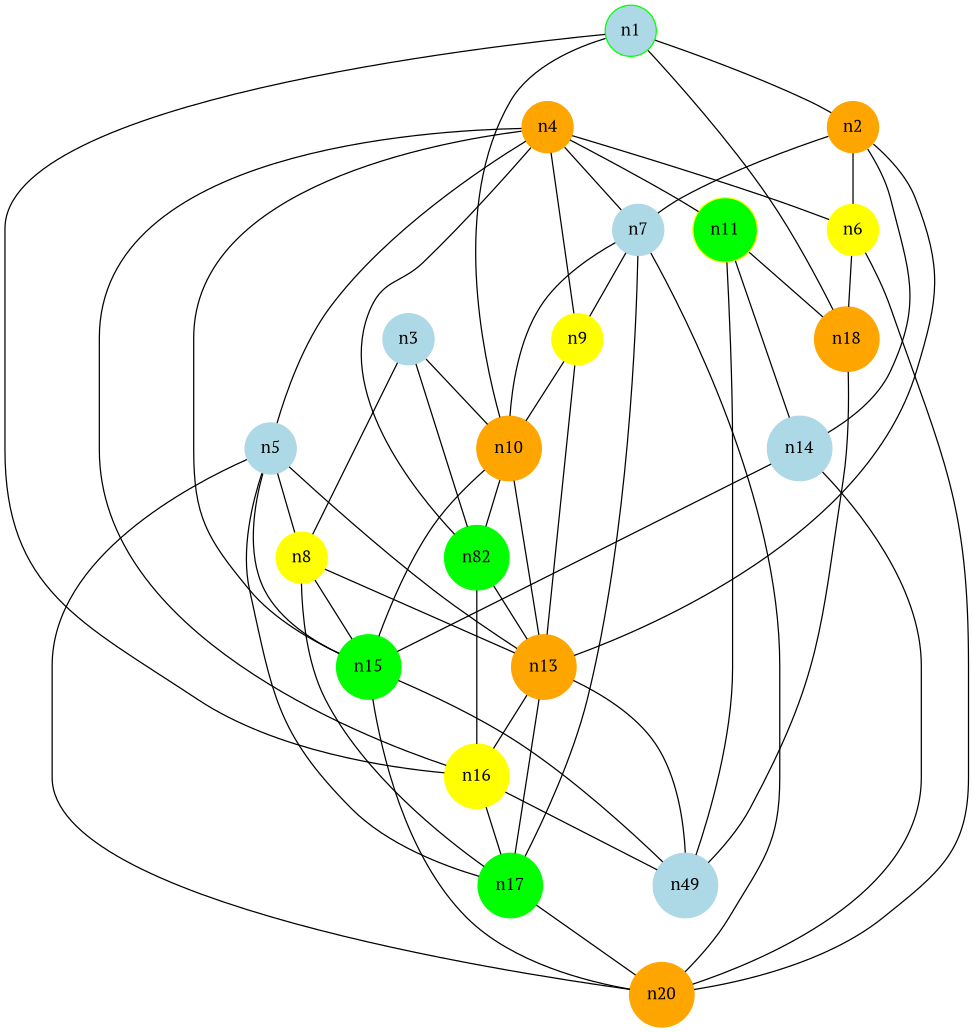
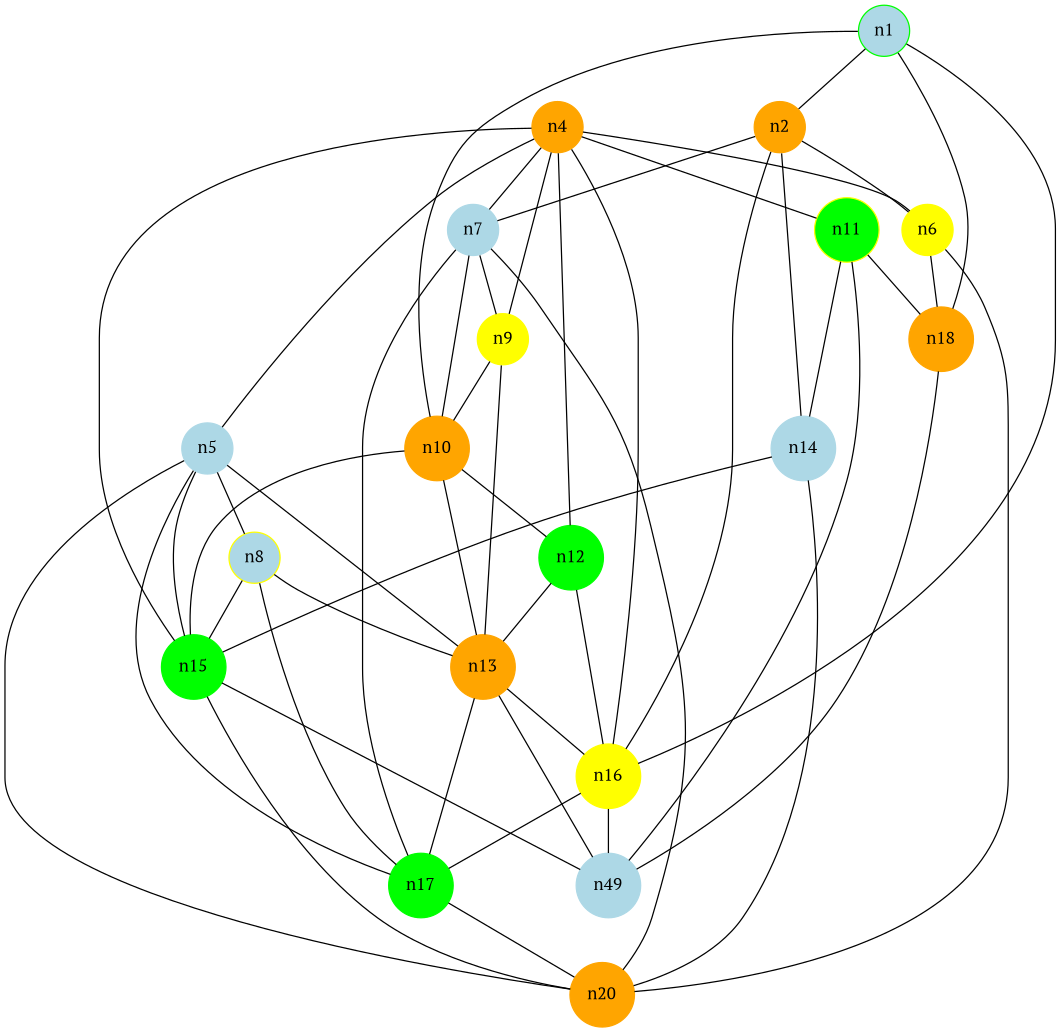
(409, 339) -> none
(865, 464) -> (733, 444)
(302, 558) -> (255, 558)
(477, 558) -> (571, 558)
